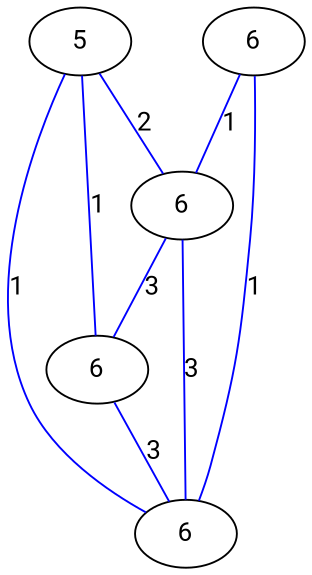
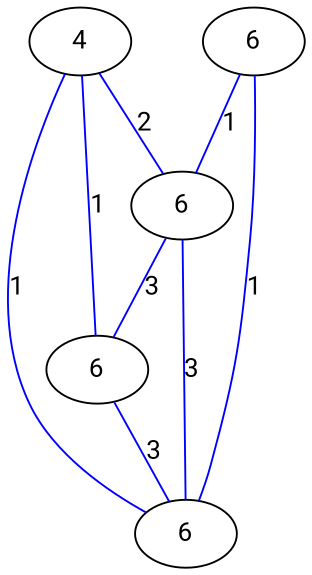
(80, 41) -> (80, 41)
